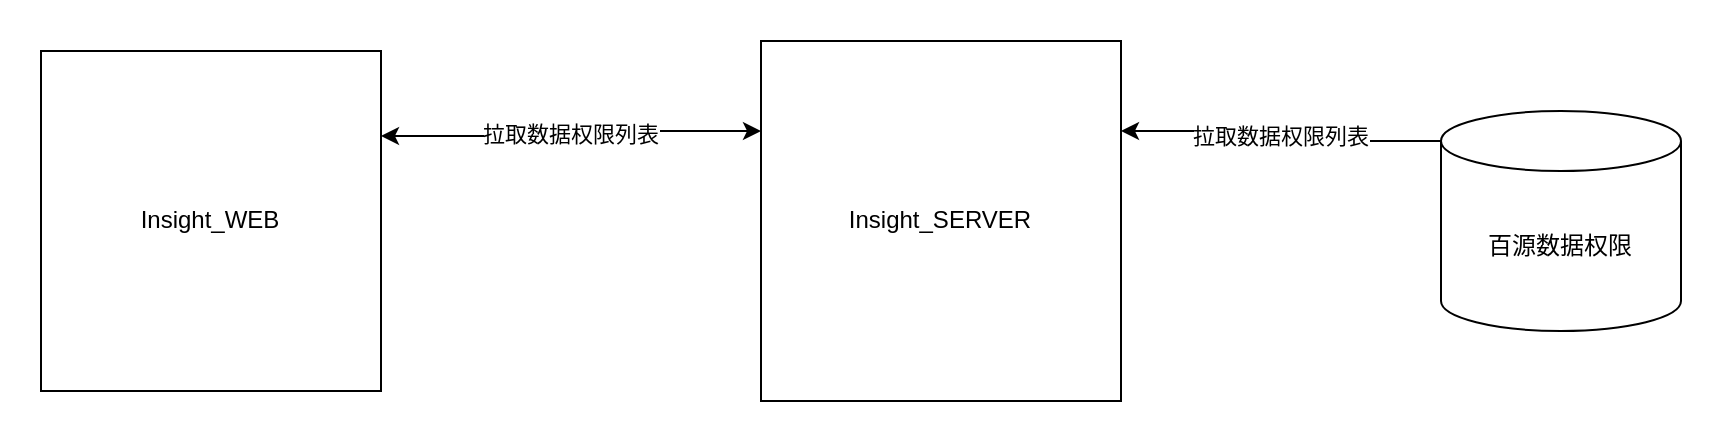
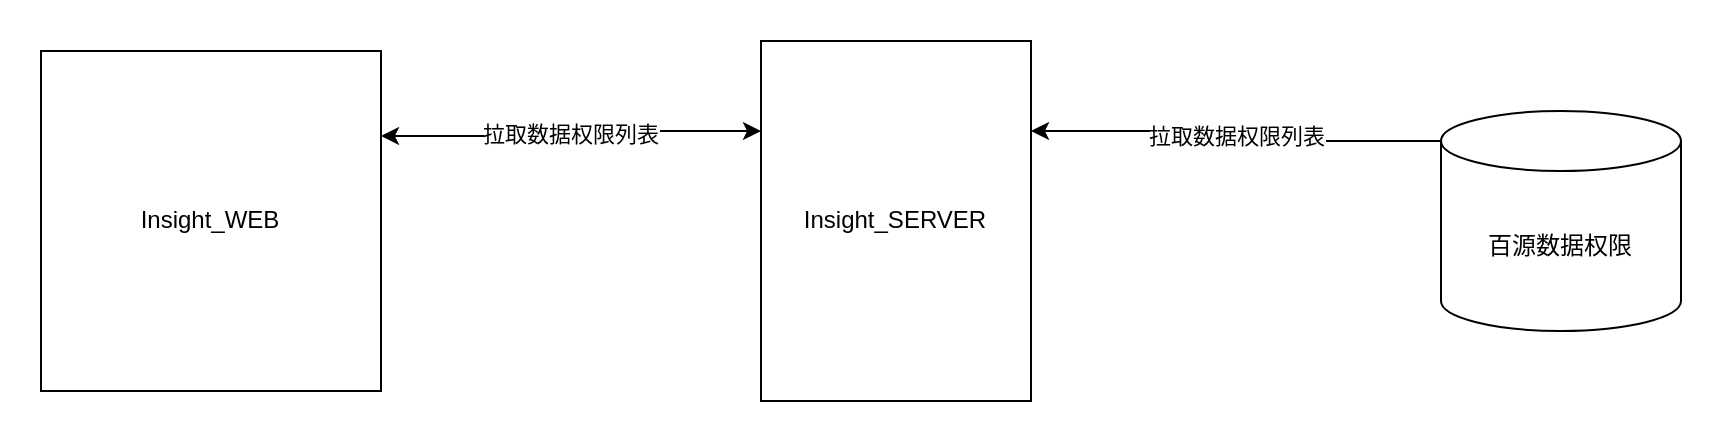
(941, 221) -> (896, 221)
